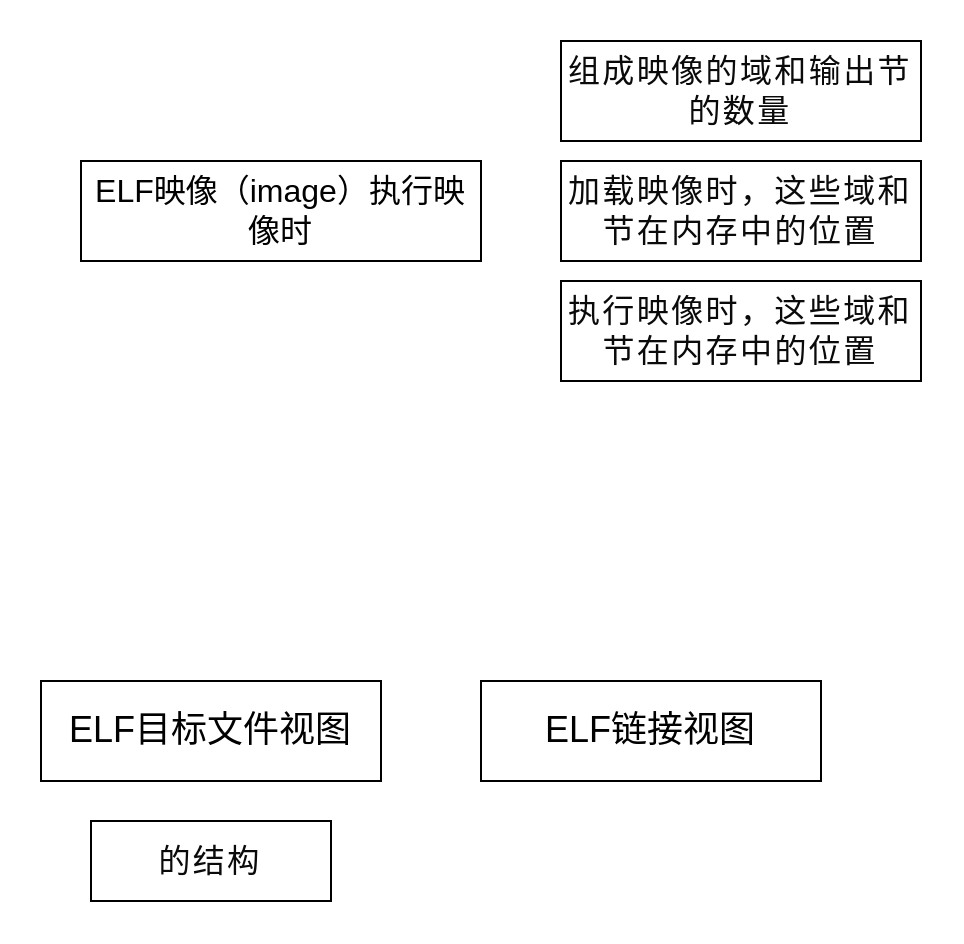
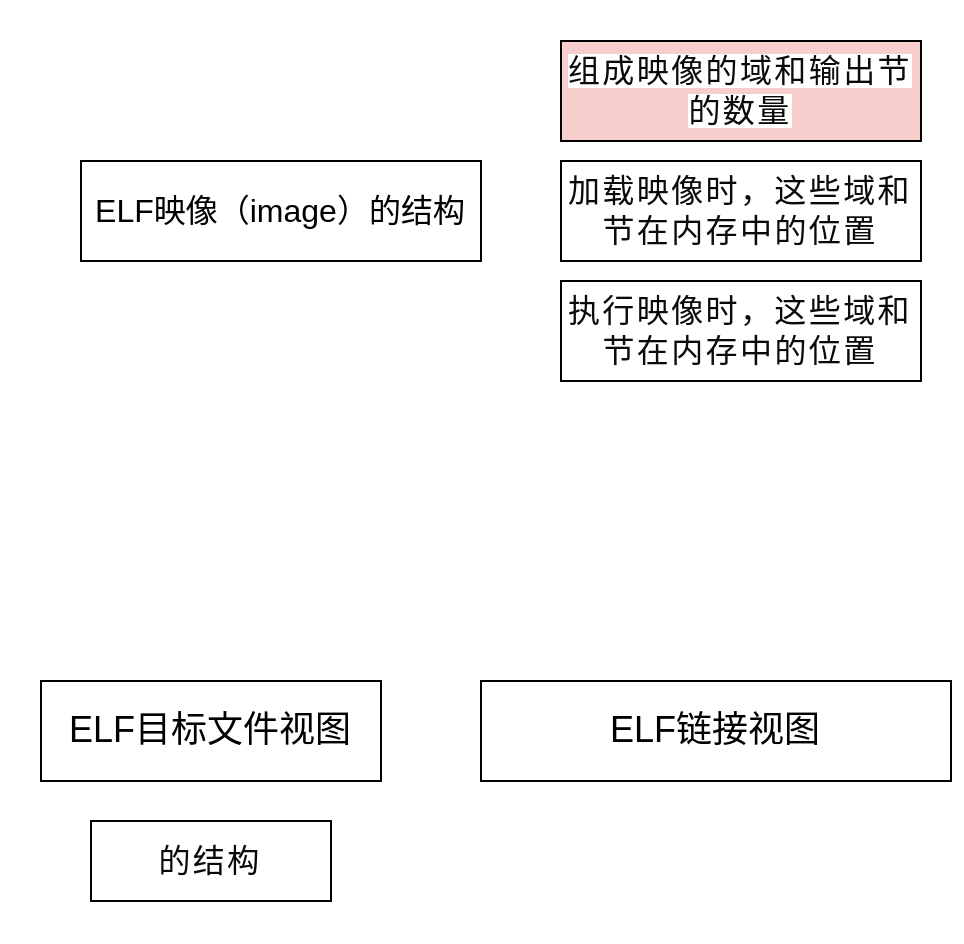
(741, 91) -> (741, 91)
(281, 211) -> (281, 211)
(651, 731) -> (716, 731)
